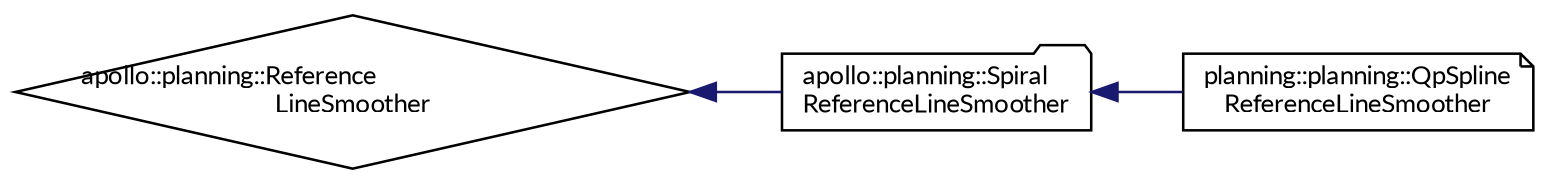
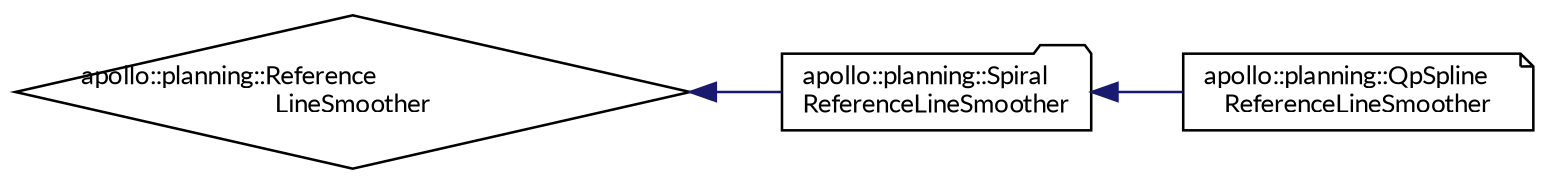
(1358, 92) -> (1358, 92)
